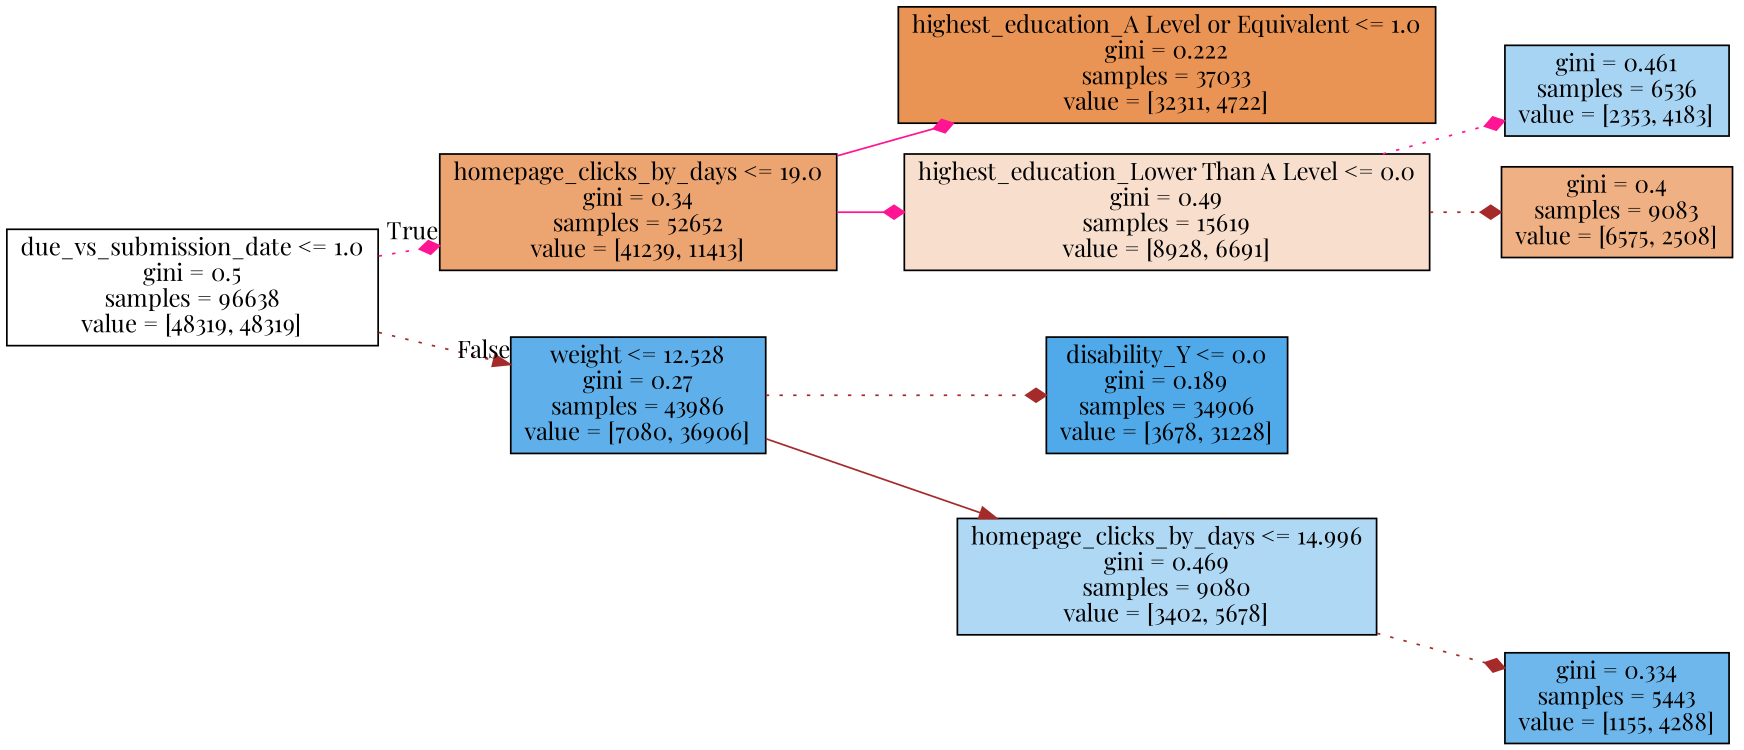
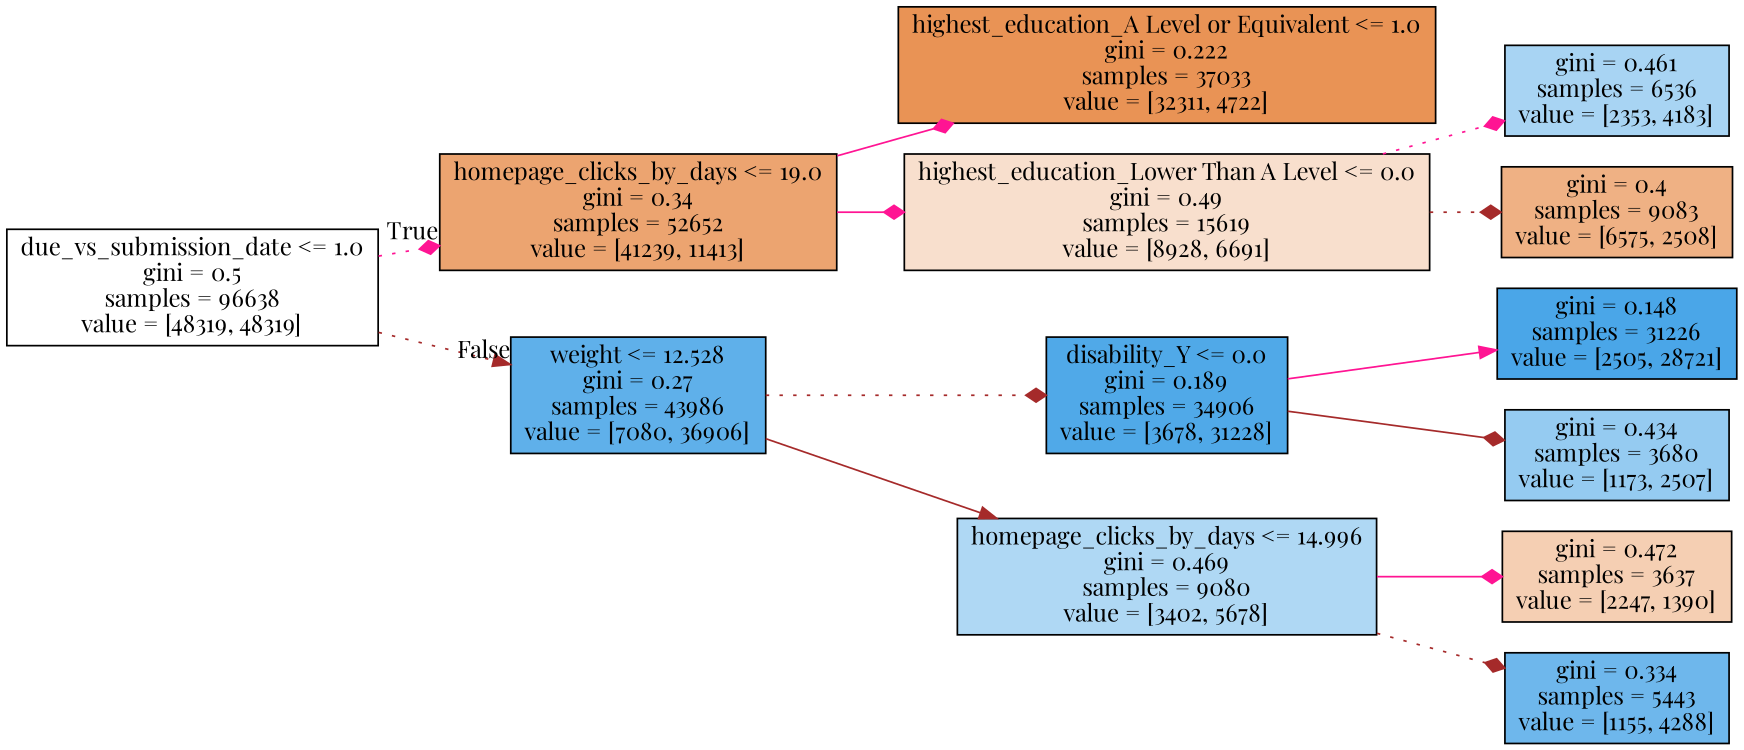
none -> (1617, 334)
none -> (1617, 455)
none -> (1617, 577)
